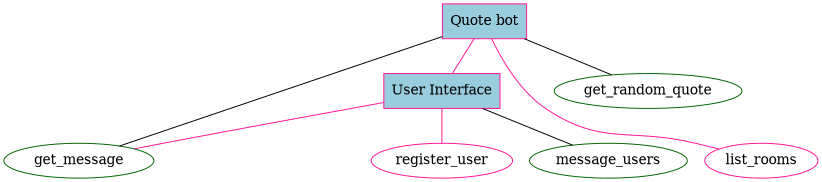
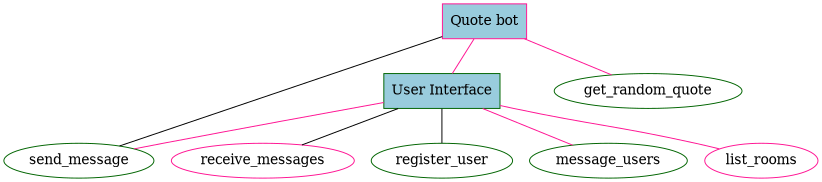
(568, 57) -> (568, 57)
(442, 91) -> (442, 91)
(442, 126) -> (442, 126)
(528, 127) -> (528, 127)
(586, 128) -> (610, 126)
(79, 161) -> (79, 161)
none -> (263, 161)
(442, 161) -> (442, 161)
